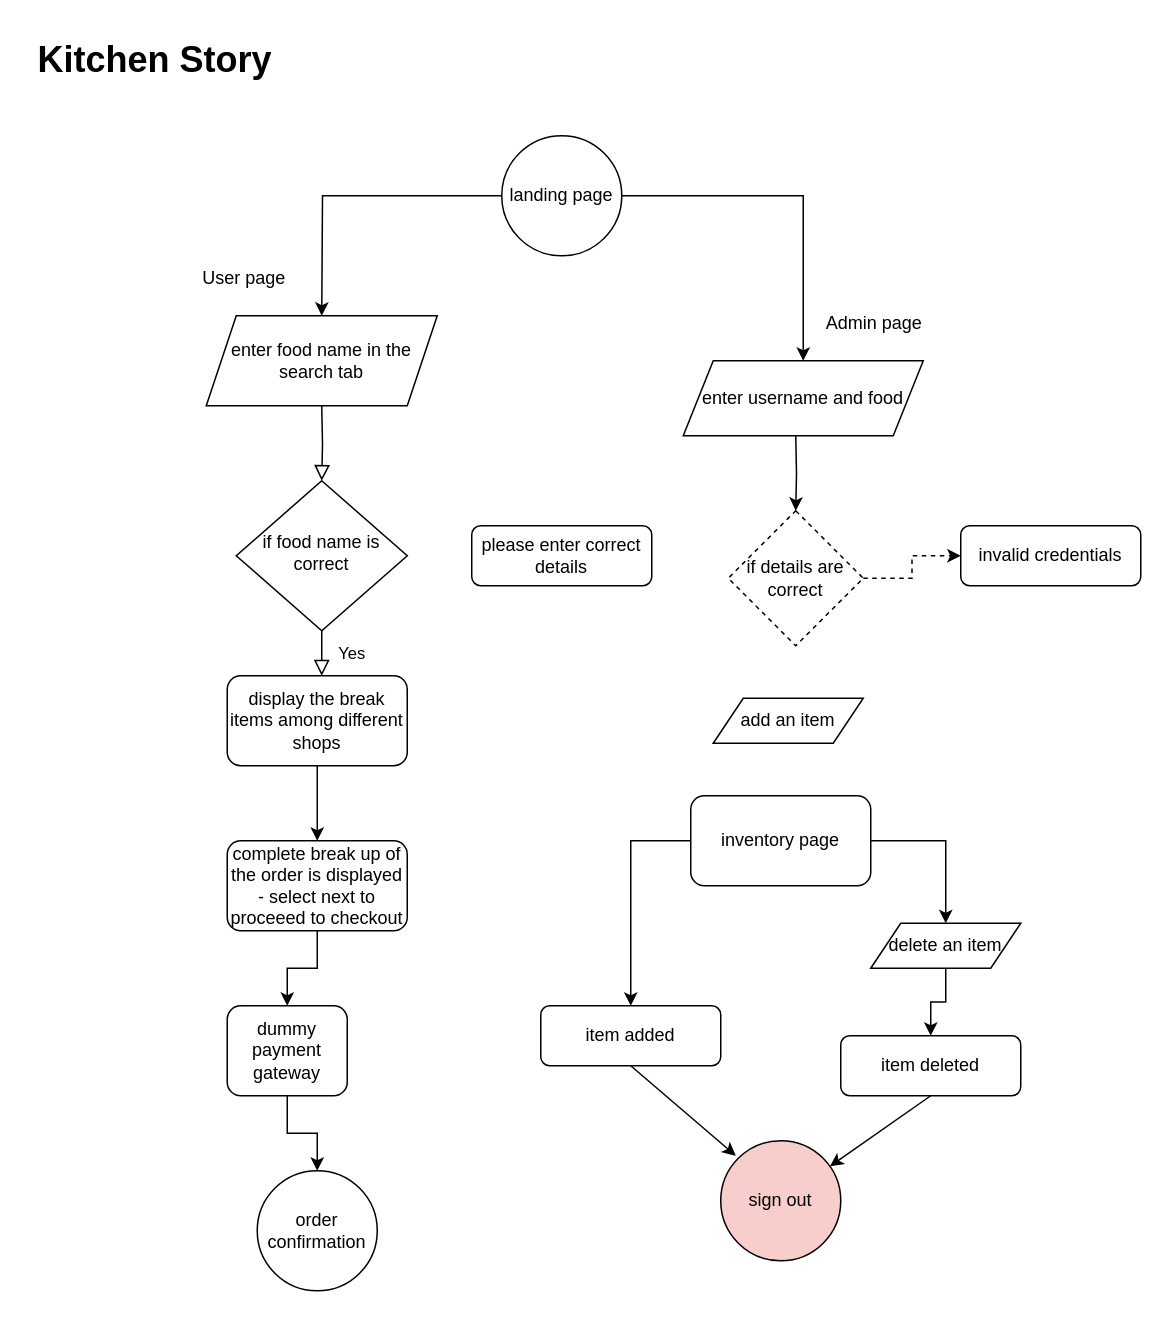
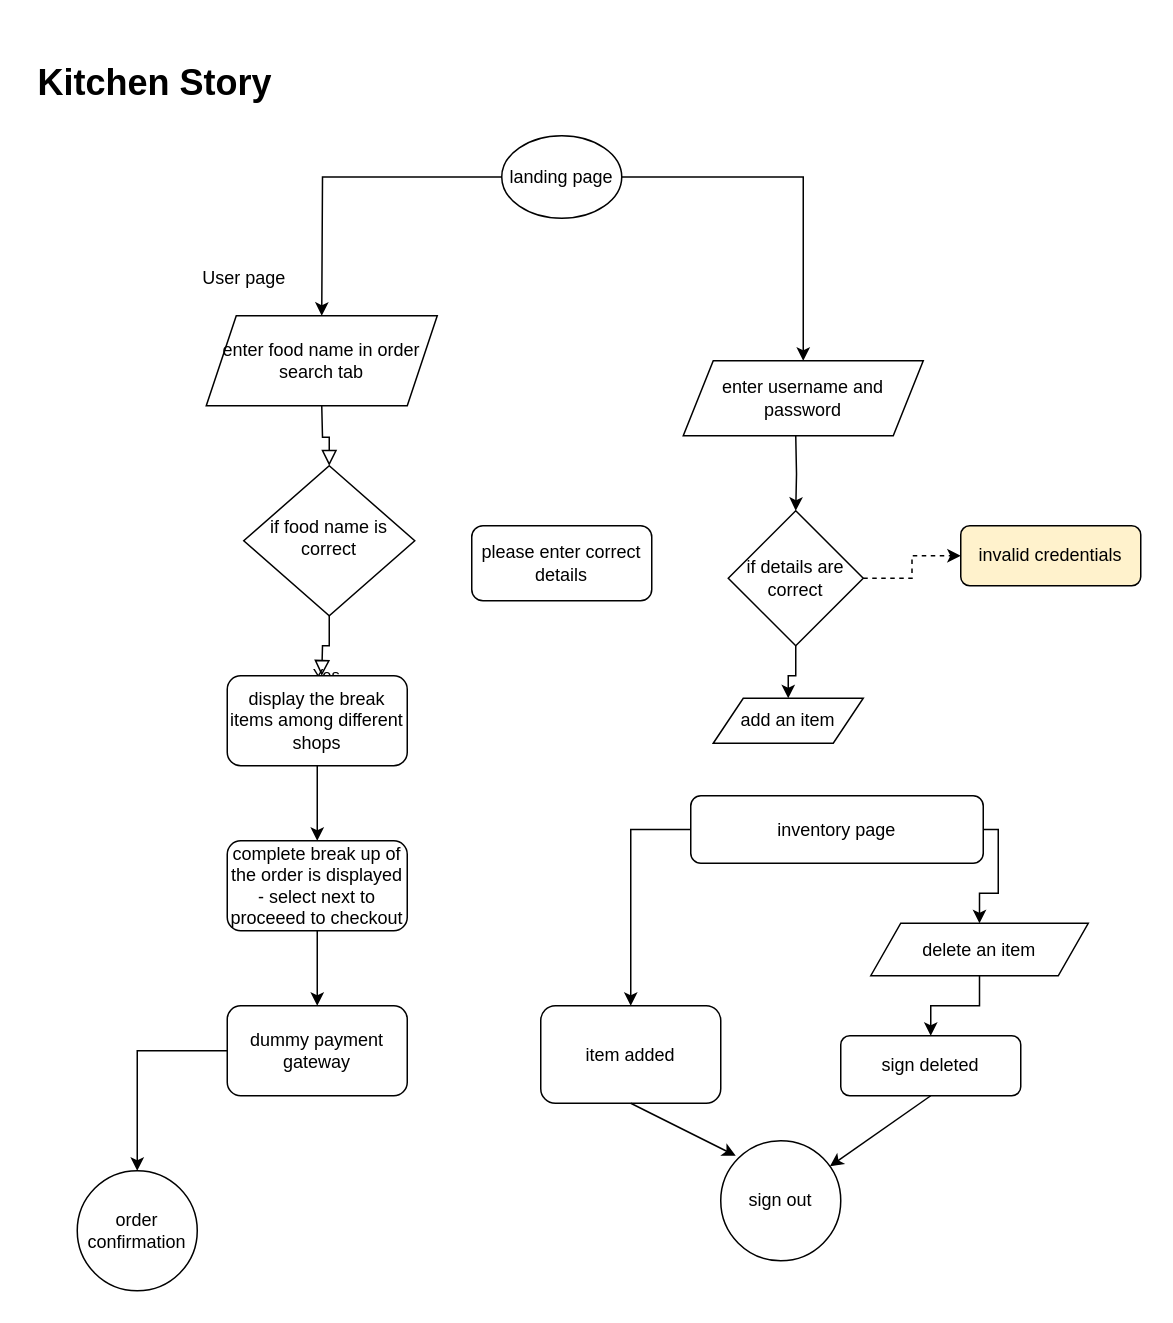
(173, 121) -> (173, 143)
(562, 196) -> (562, 177)
(875, 323) -> none
(322, 361) -> (322, 361)
(803, 398) -> (803, 398)
(322, 556) -> (329, 541)
(562, 556) -> (562, 563)
(1051, 556) -> (1051, 556)
(796, 578) -> (796, 578)
none -> (796, 670)
(781, 841) -> (837, 830)
(946, 946) -> (980, 950)
(631, 1036) -> (631, 1055)
(287, 1051) -> (317, 1051)
(931, 1066) -> (931, 1066)
(781, 1201) -> (781, 1201)
(317, 1231) -> (137, 1231)
